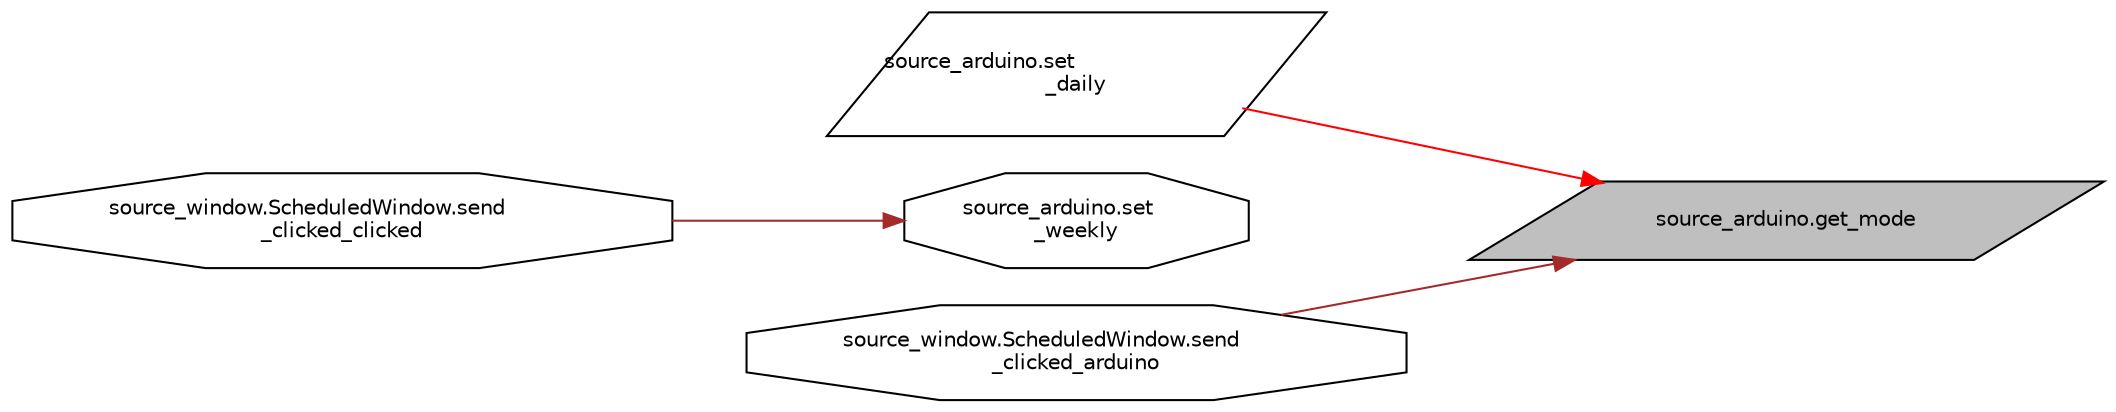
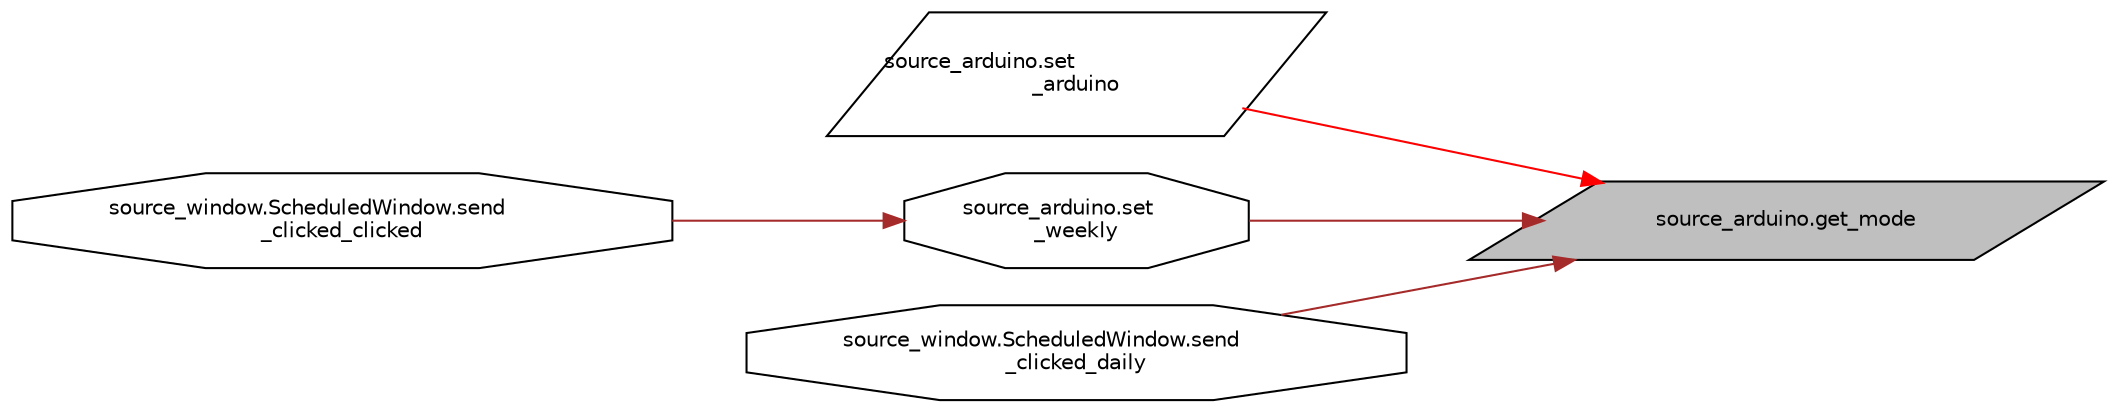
(1077, 74) -> (1077, 74)
none -> (1386, 221)
(1077, 353) -> (1077, 353)
